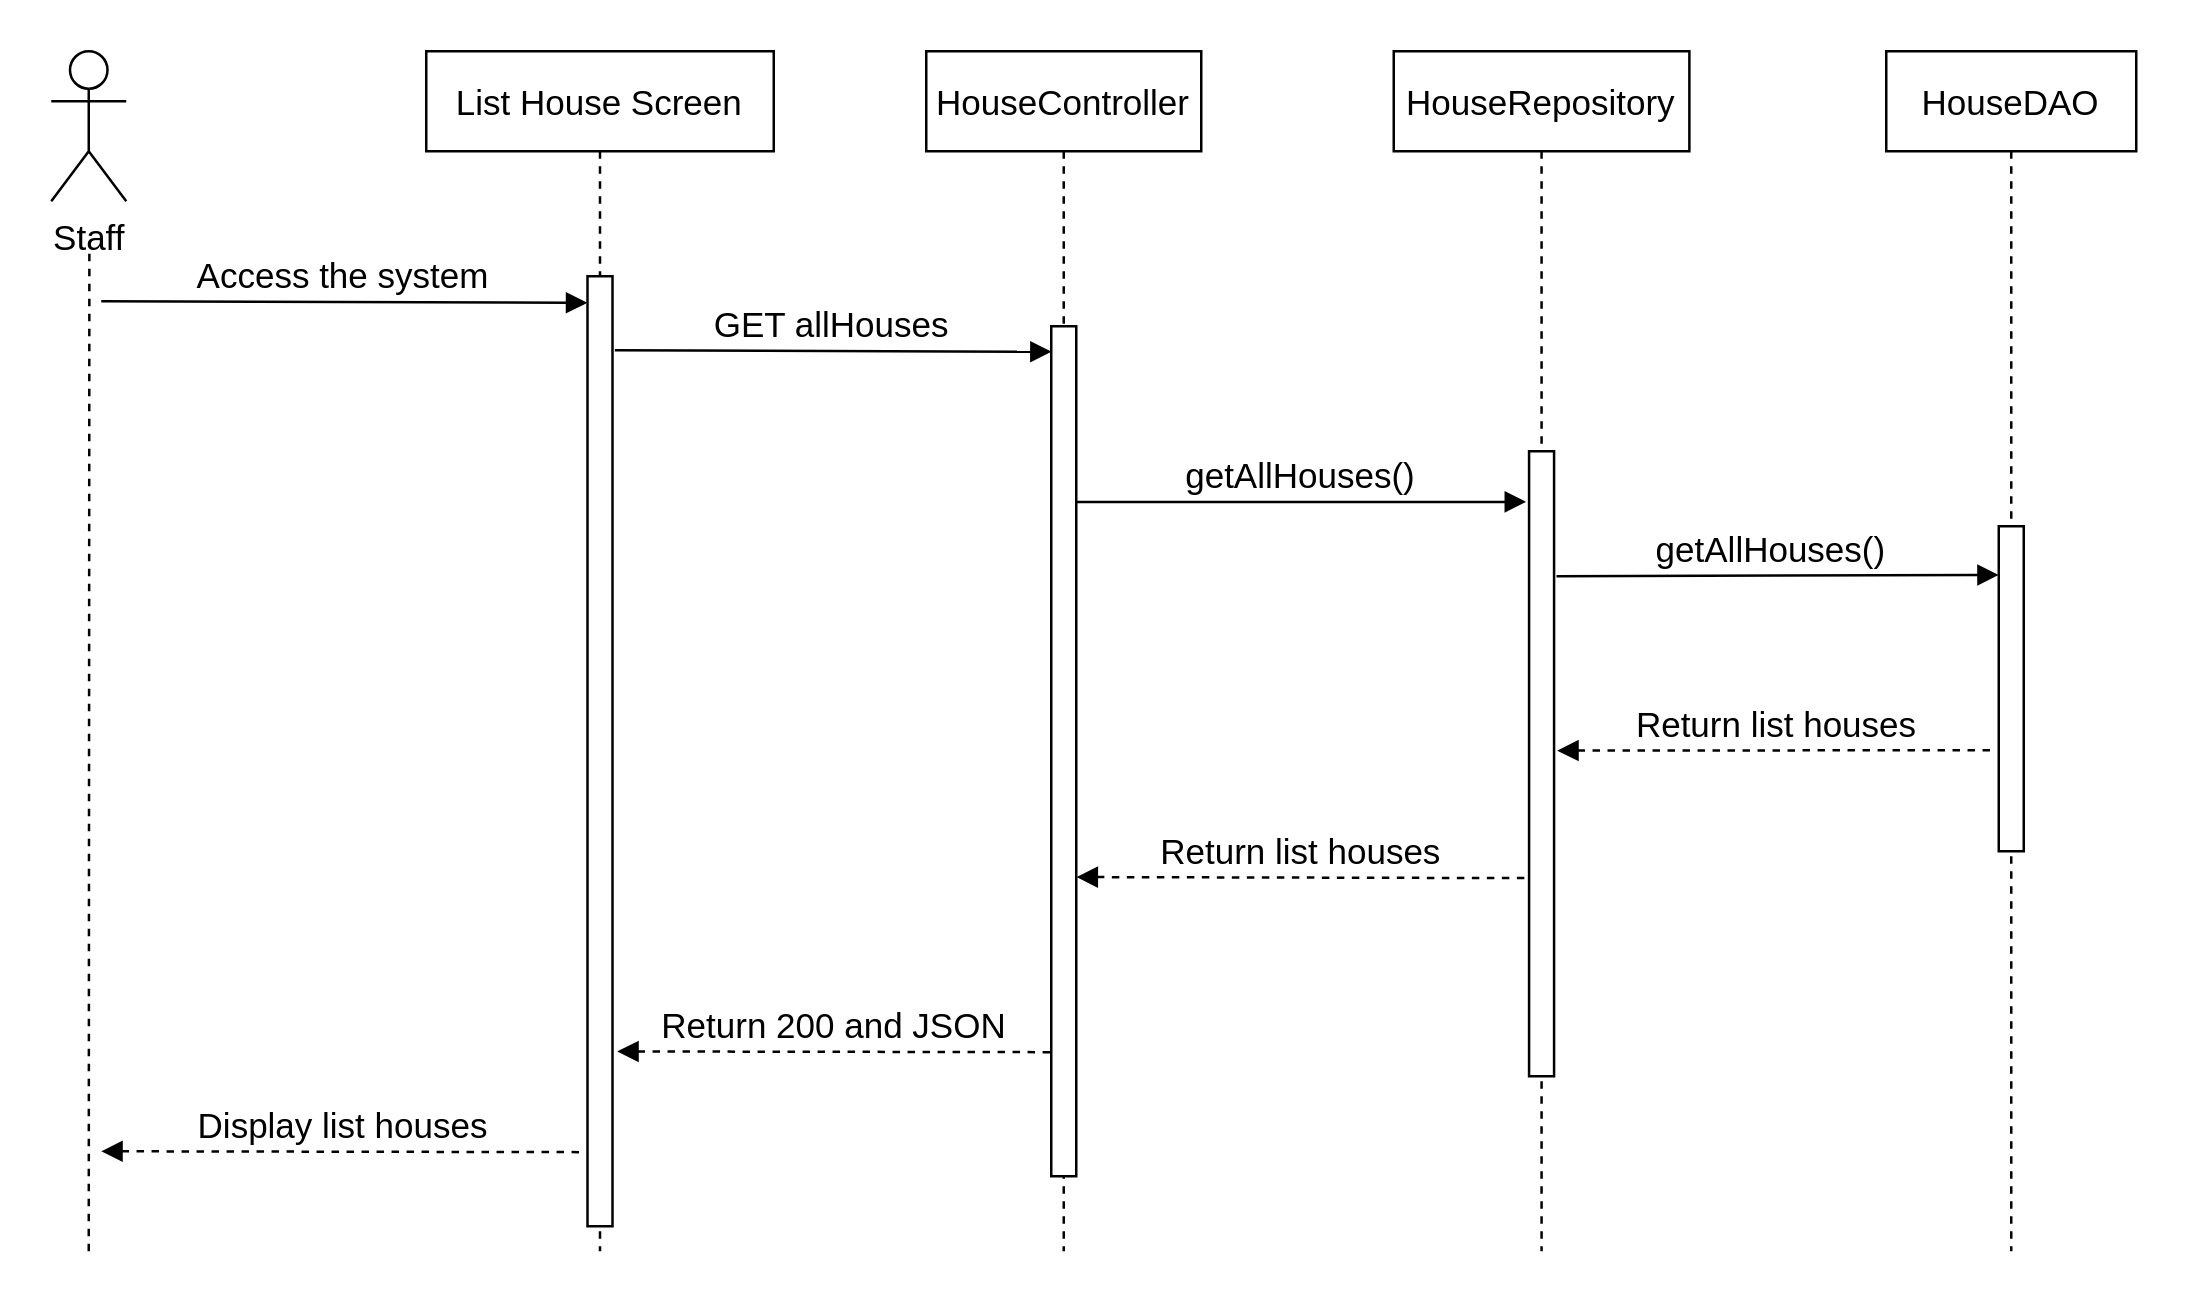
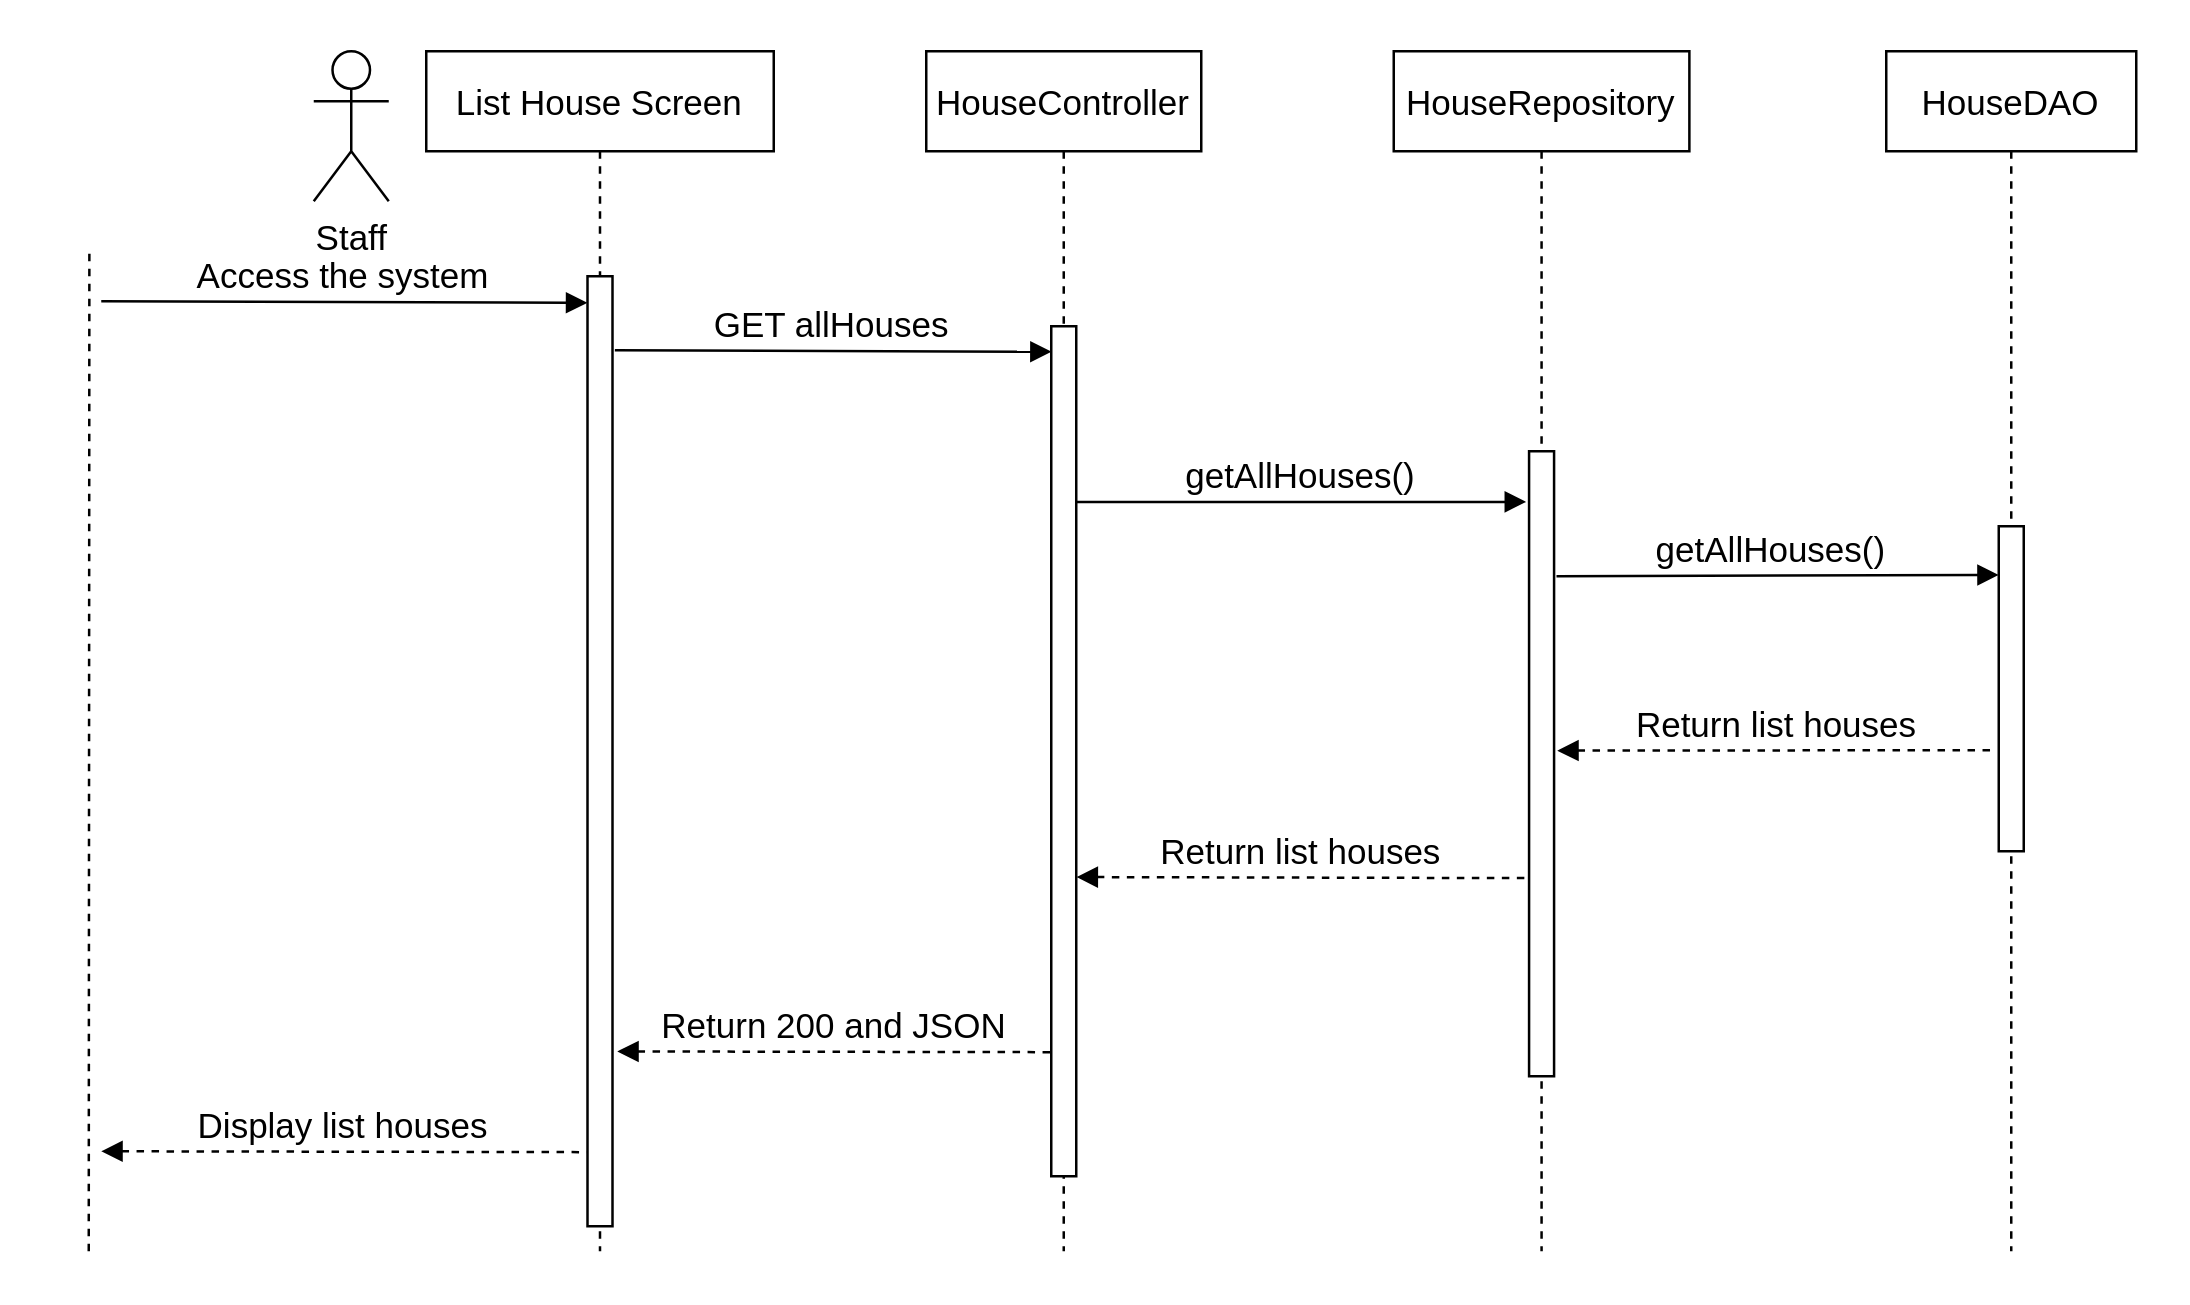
(89, 126) -> (351, 126)
